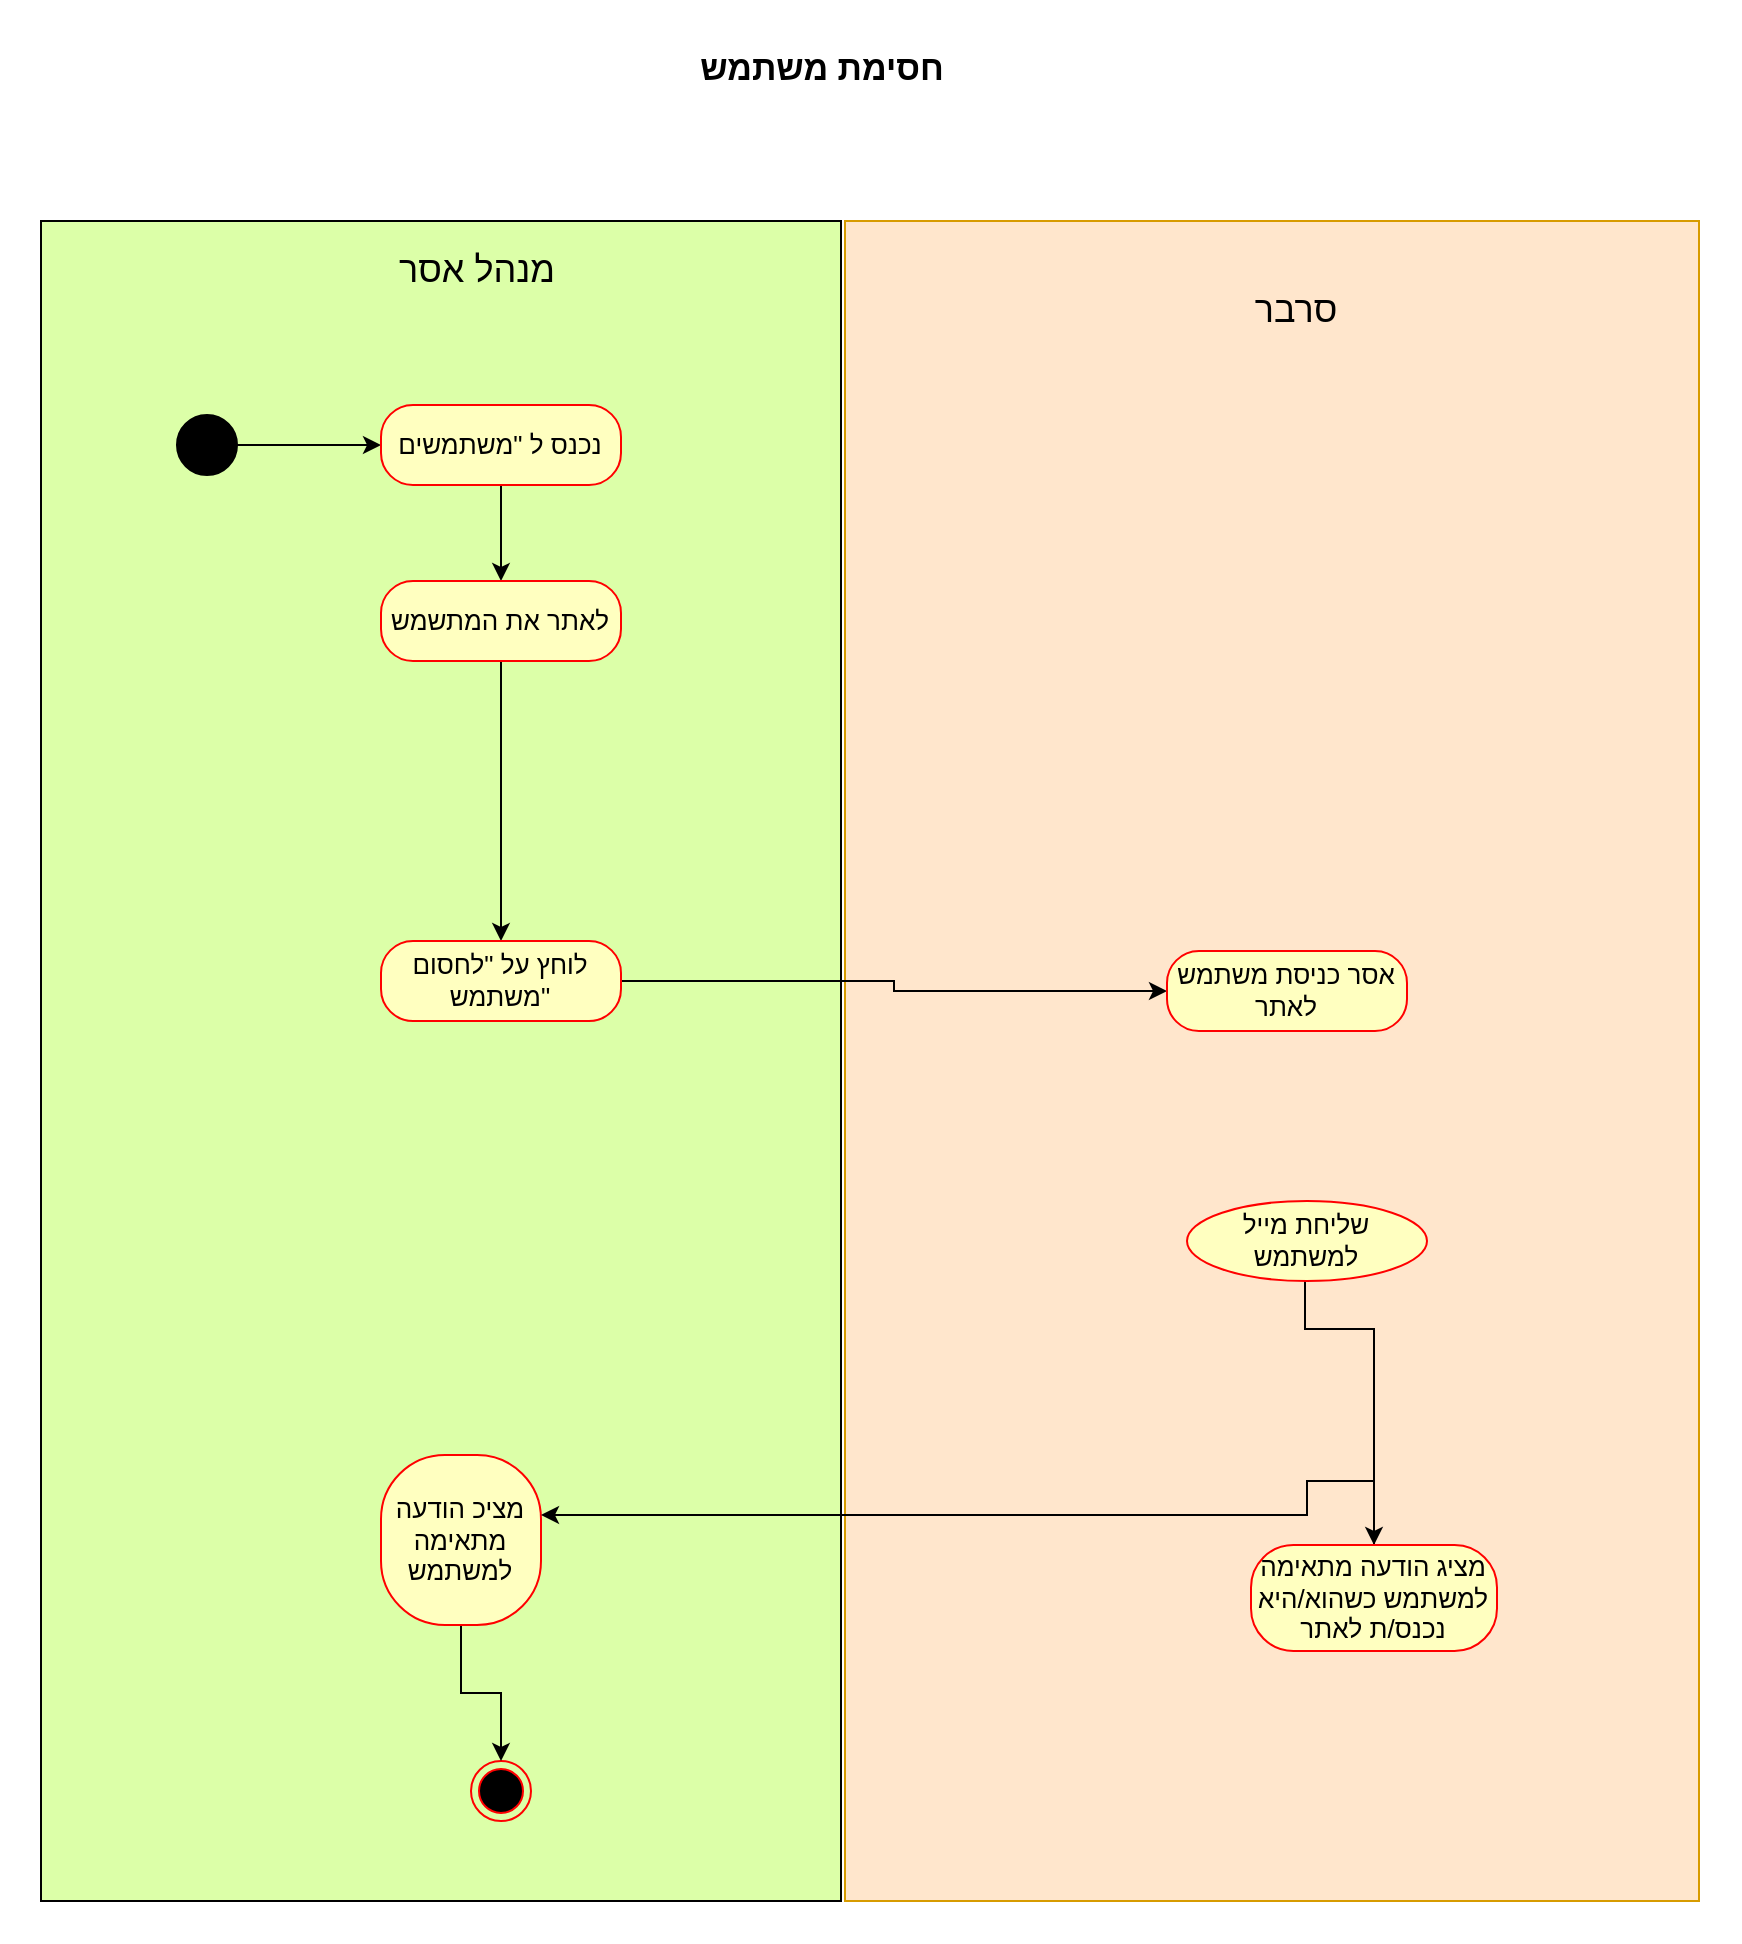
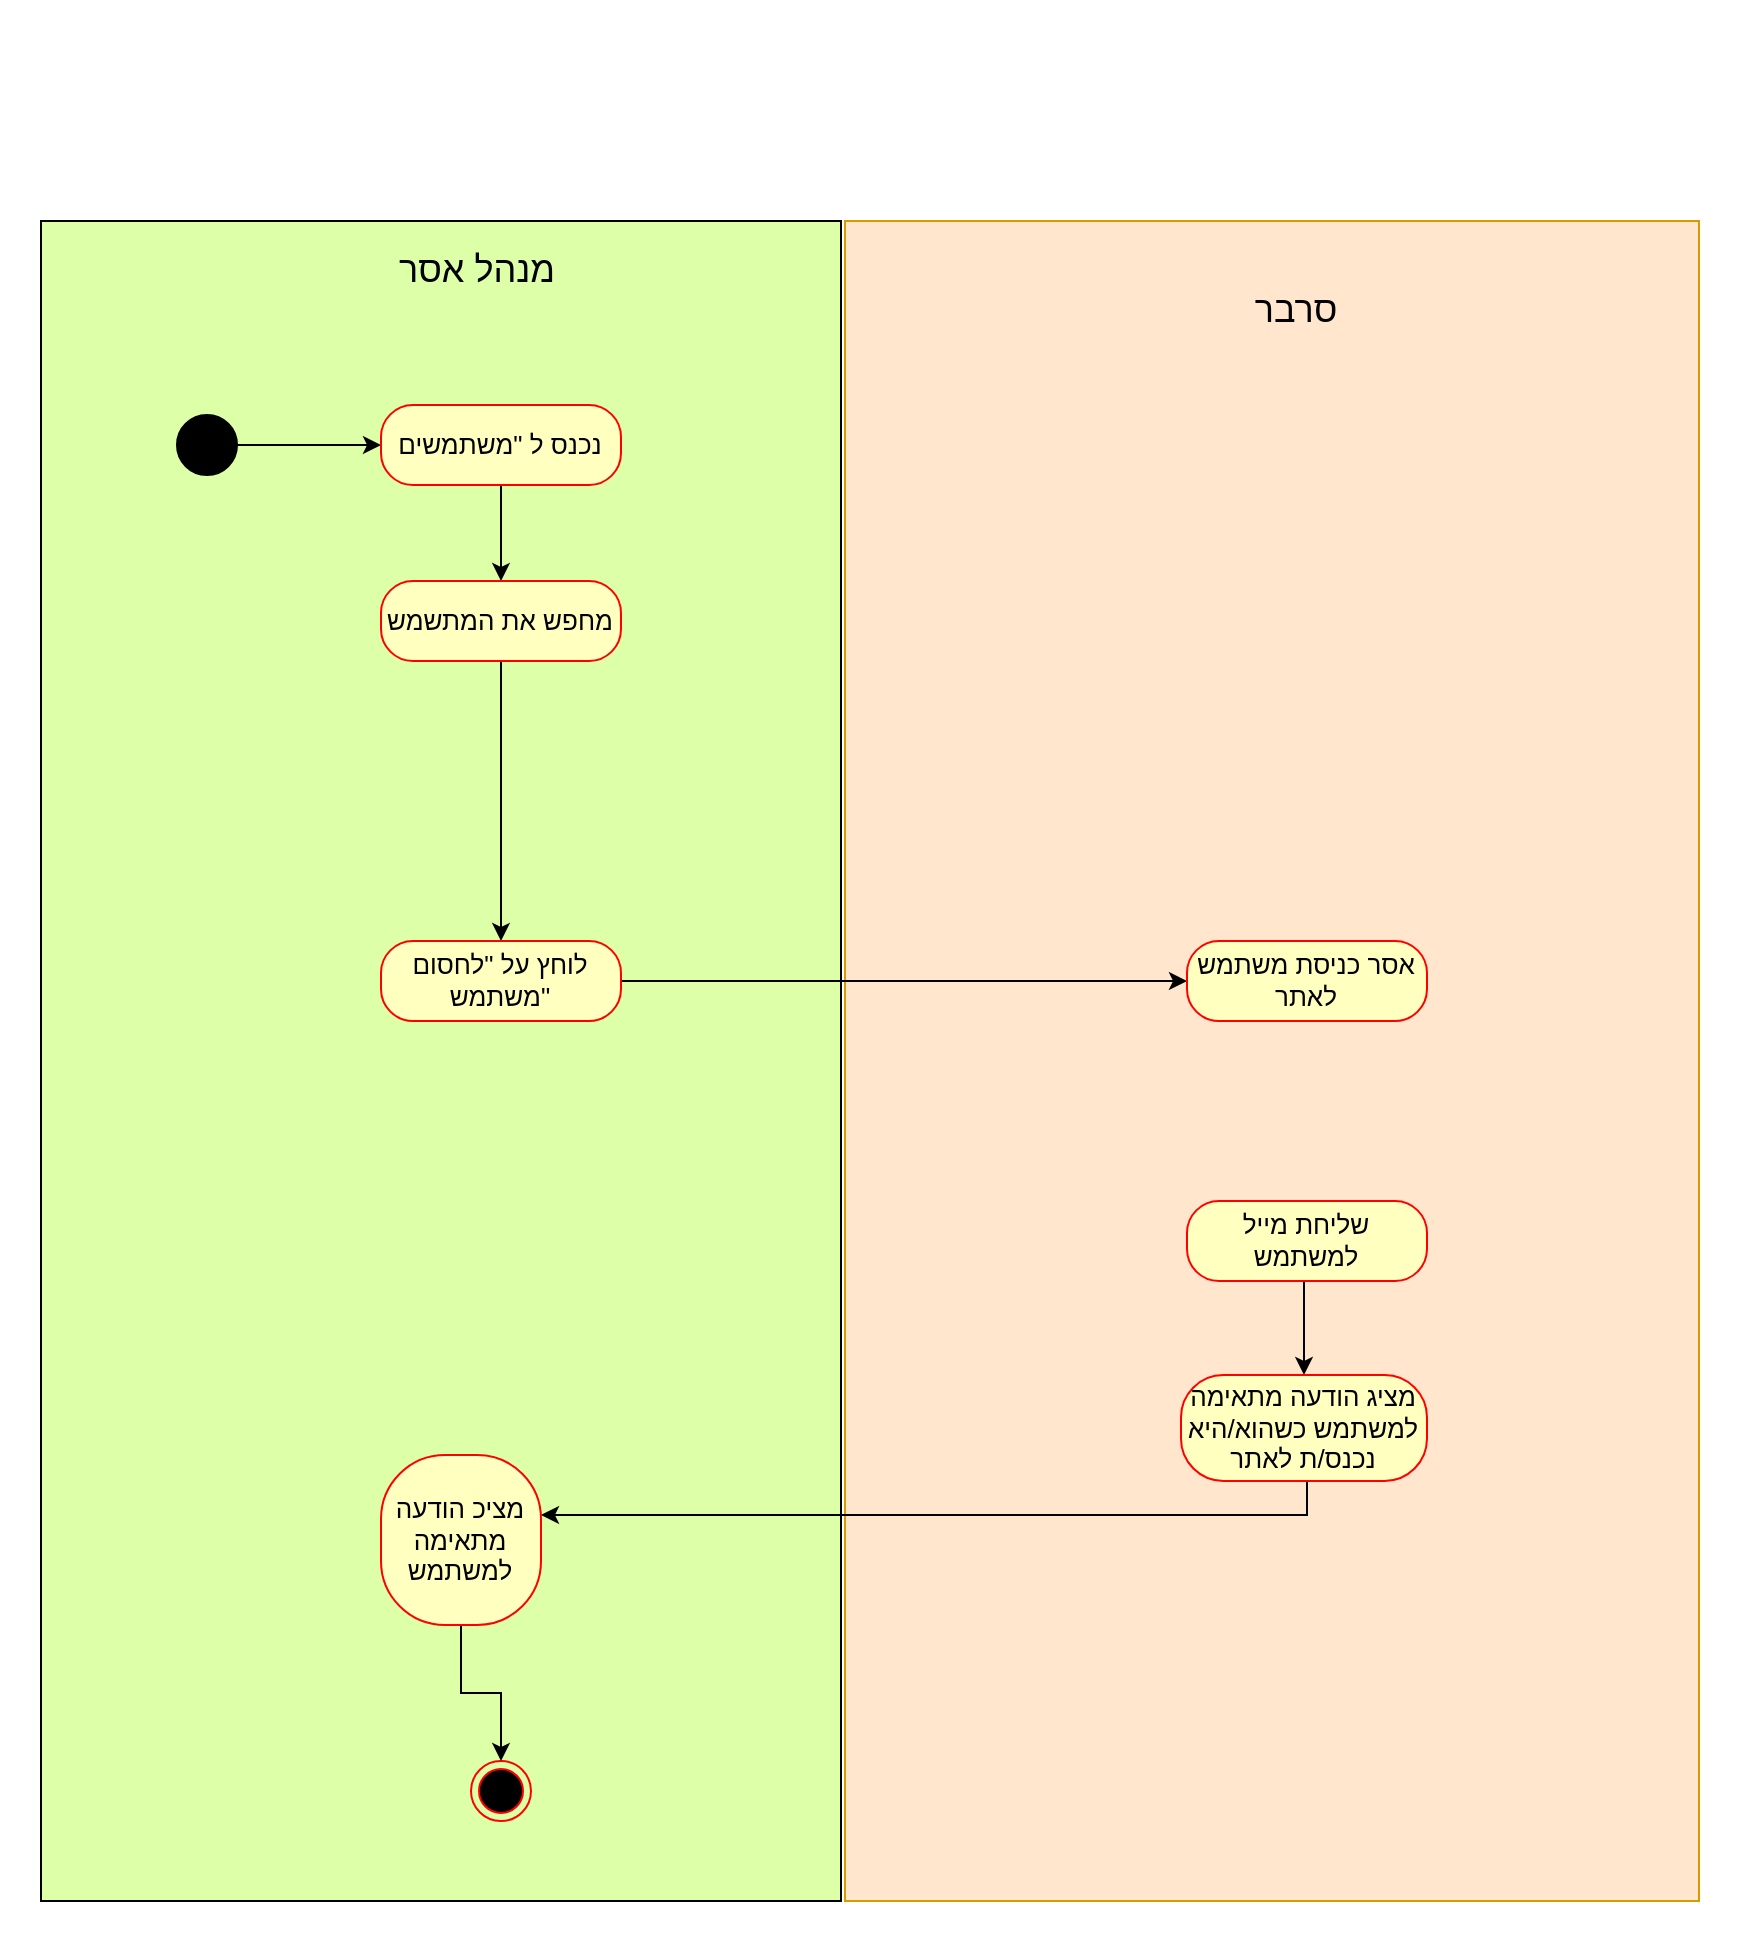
(823, 71) -> none
(501, 621) -> (501, 621)
(1287, 991) -> (1307, 981)
(1307, 1241) -> (1307, 1241)
(1374, 1598) -> (1304, 1428)
